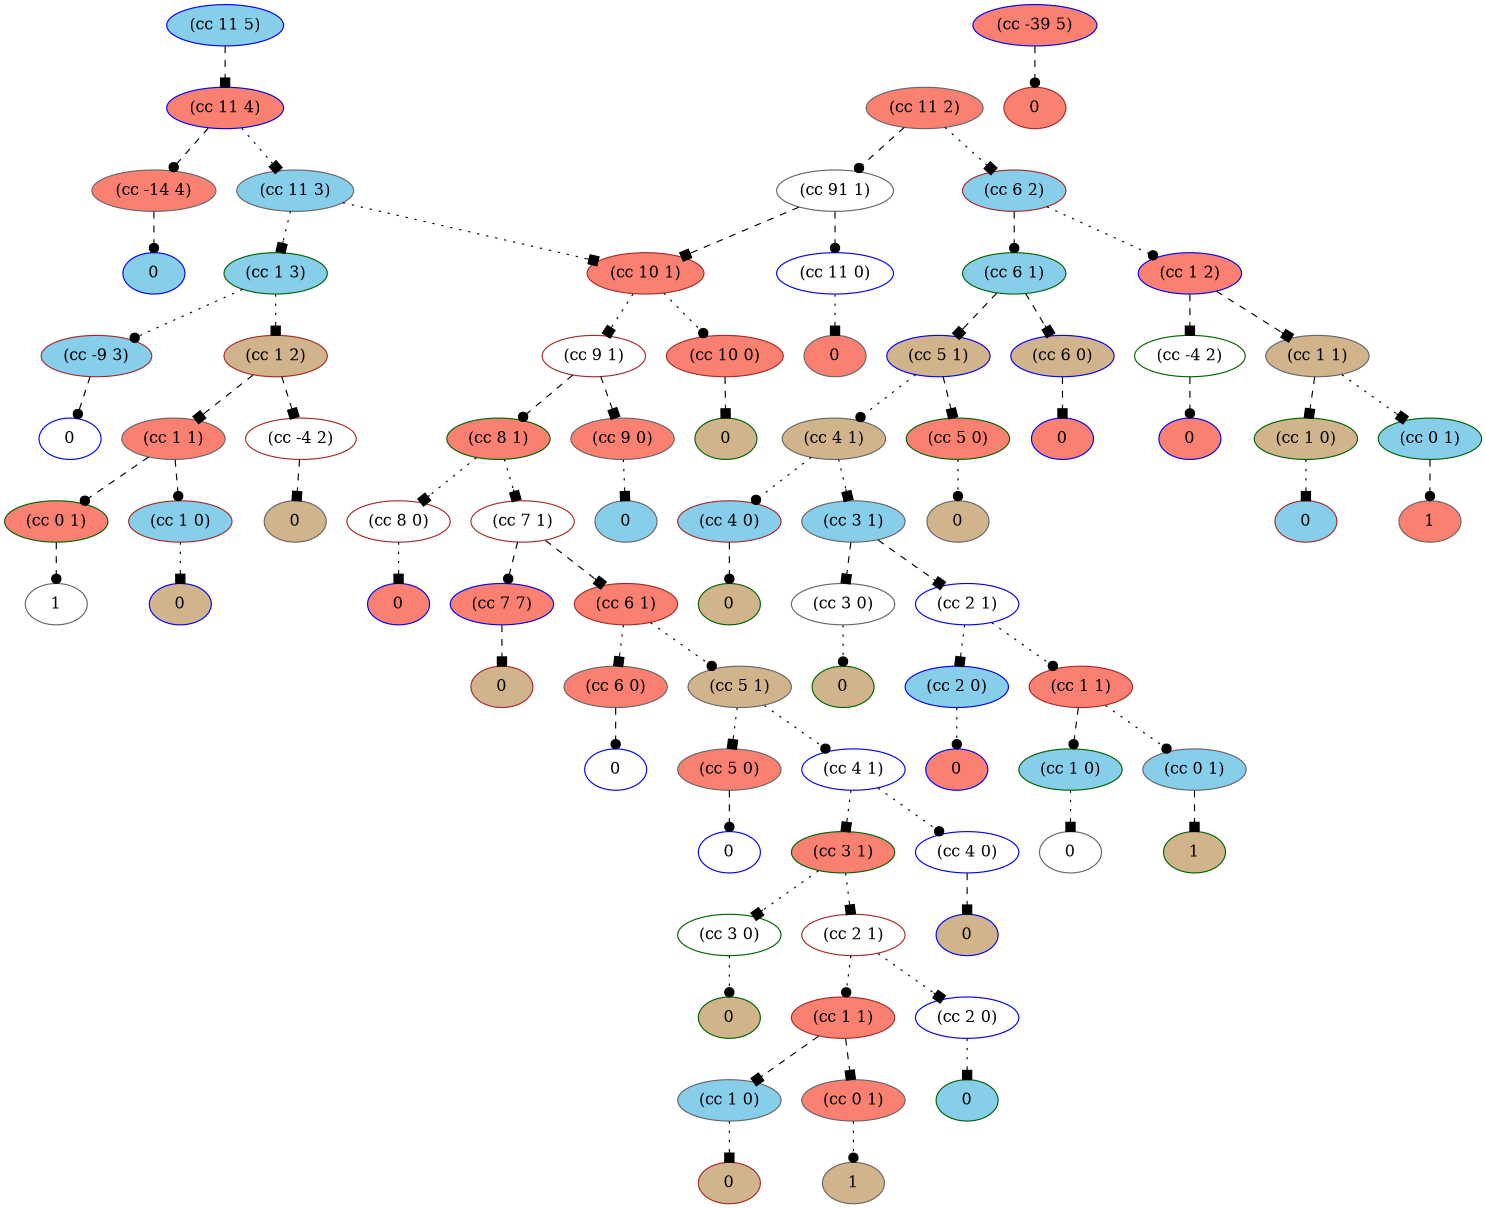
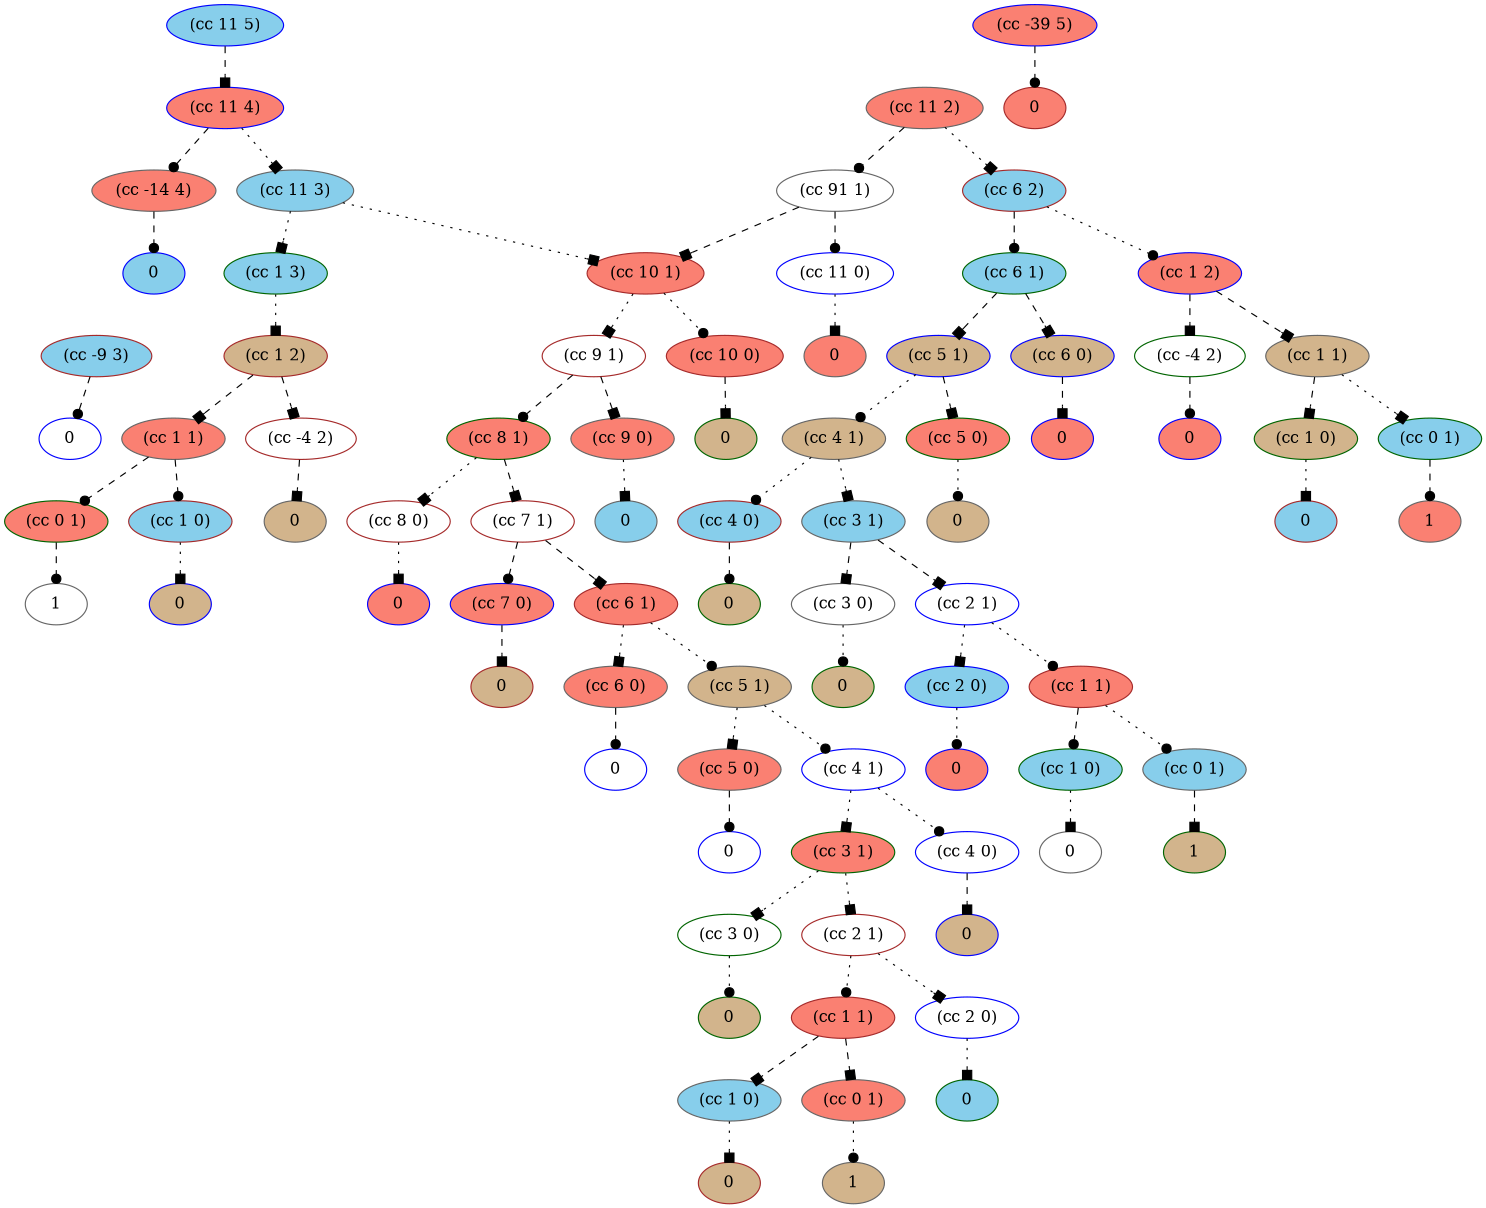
(191, 313) -> none
(509, 474) -> (509, 474)
(502, 604) -> (502, 604)
